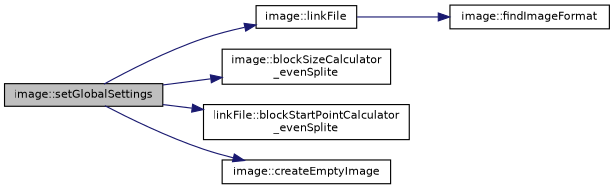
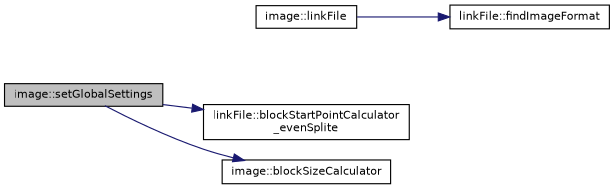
(530, 17) -> (530, 17)
(172, 51) -> none
(306, 67) -> none
(306, 172) -> (306, 172)
